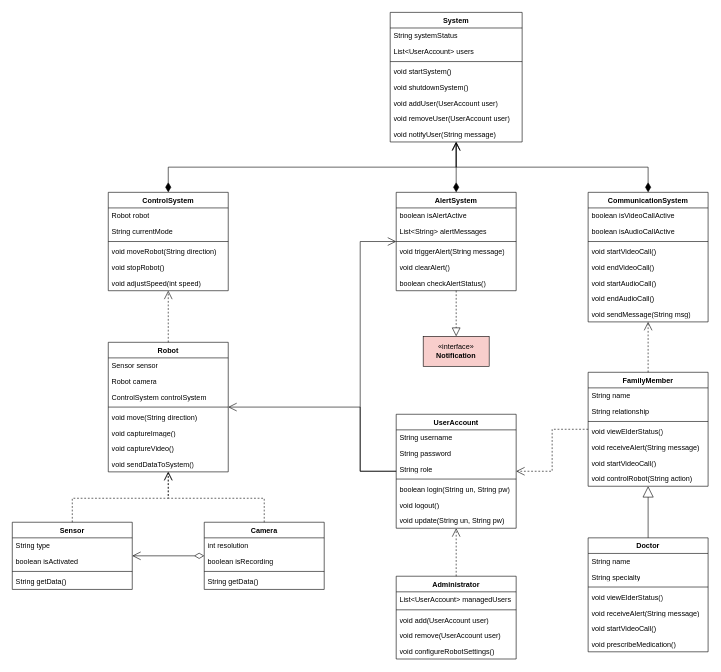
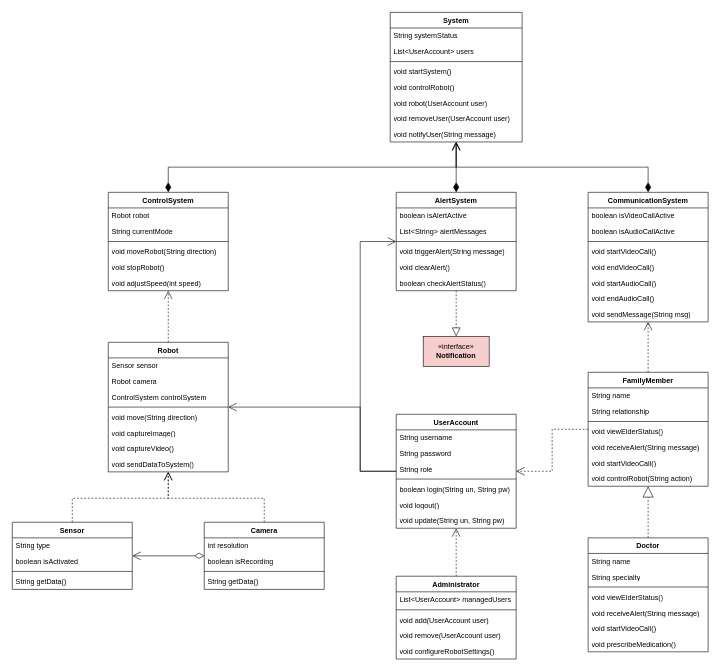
(434, 88) -> (429, 88)
(452, 104) -> (448, 104)
(648, 518) -> (648, 518)
